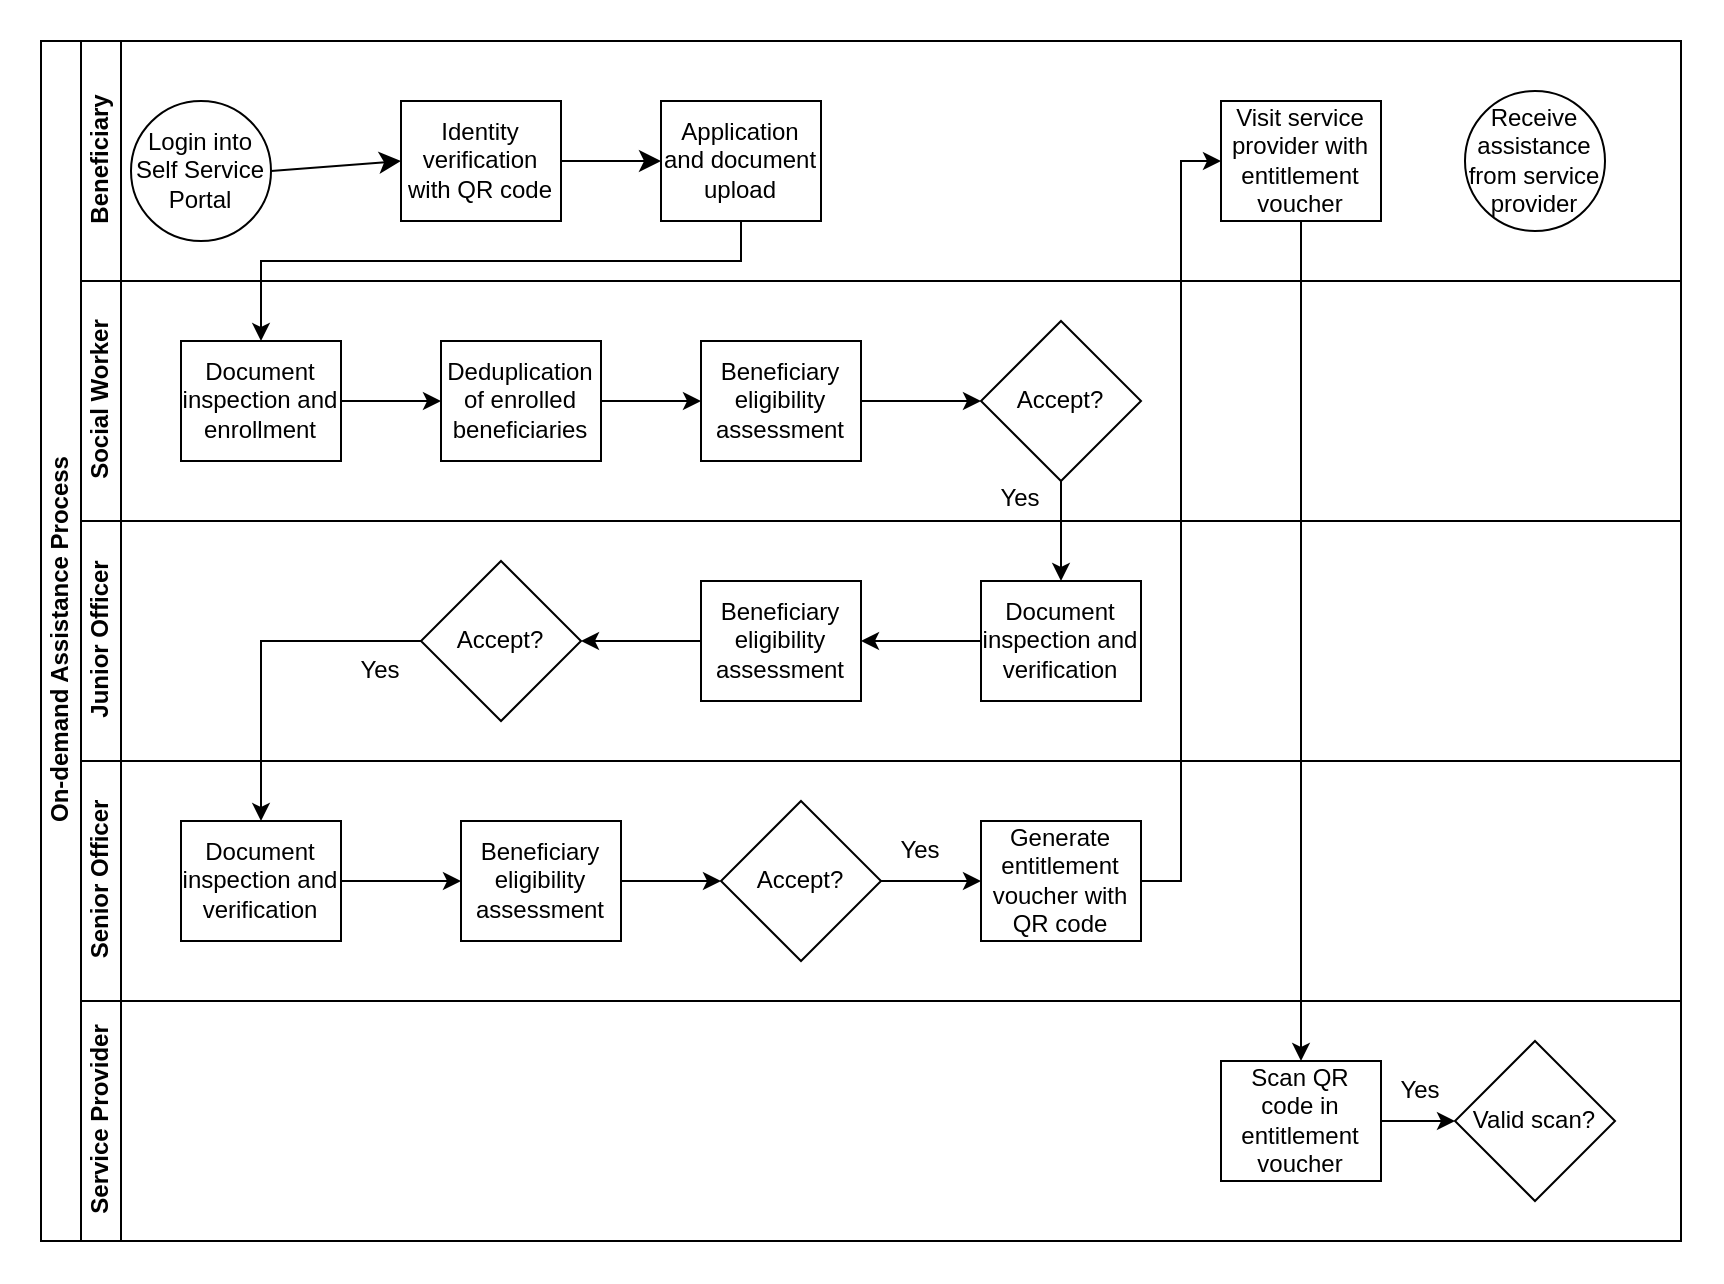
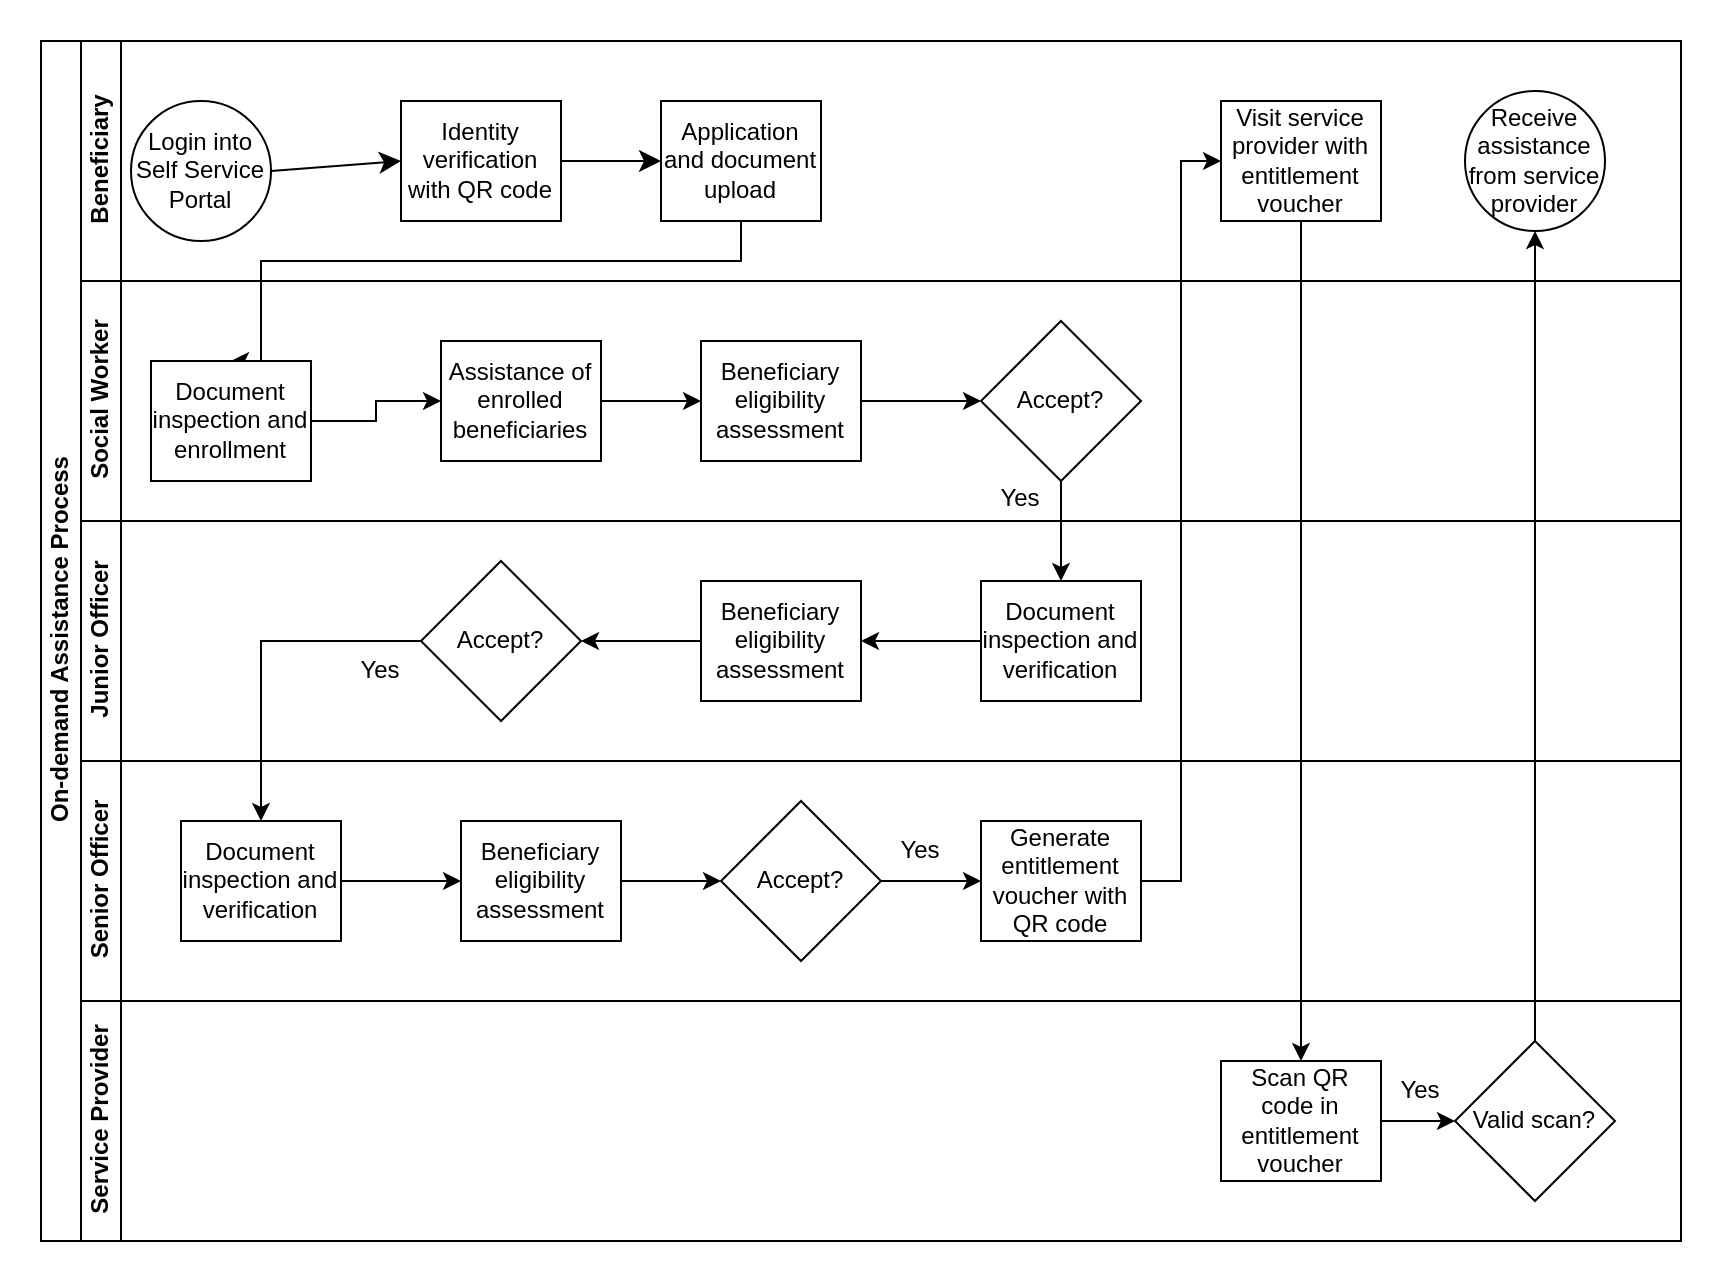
(261, 401) -> (231, 421)
(521, 401) -> (521, 401)
none -> (1535, 881)
